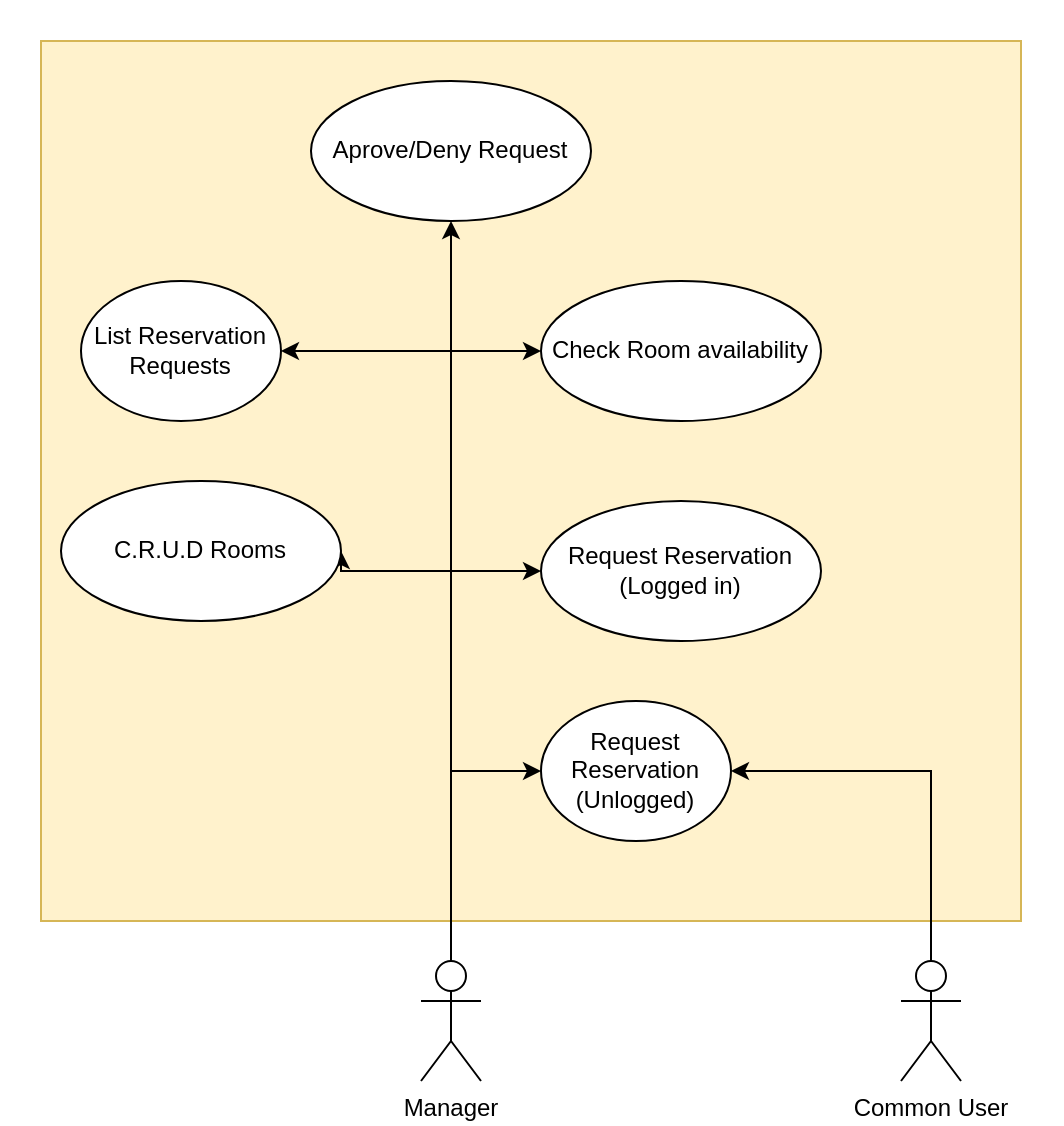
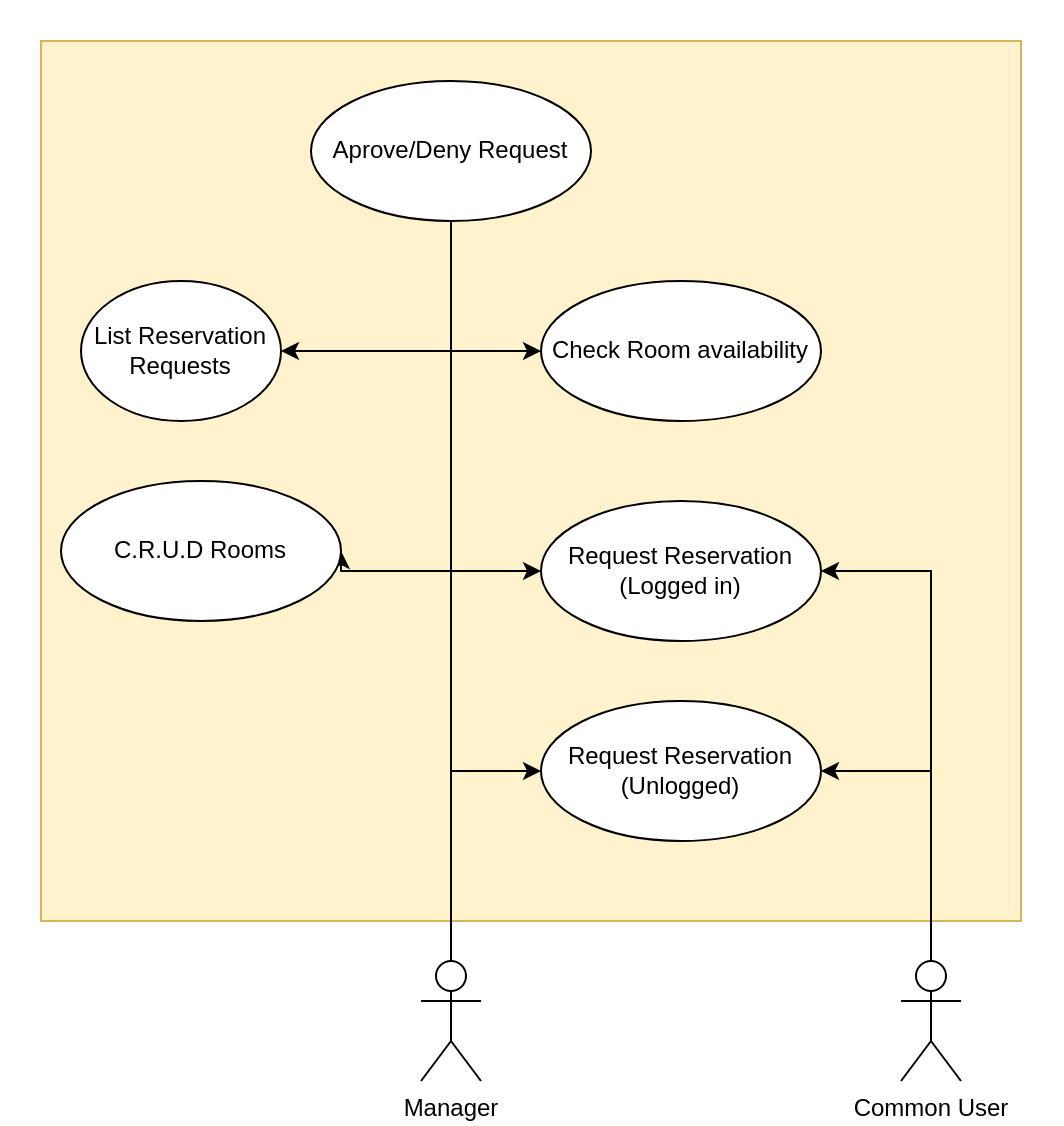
(451, 236) -> (451, 230)
none -> (931, 621)
(636, 771) -> (681, 771)
